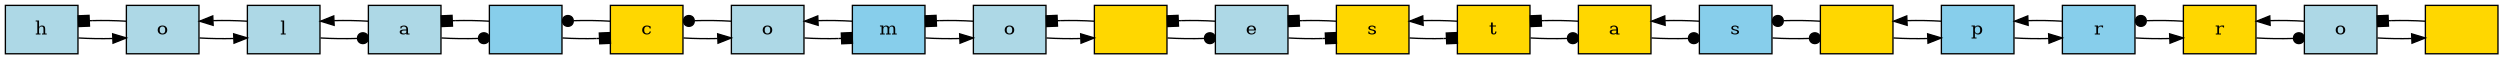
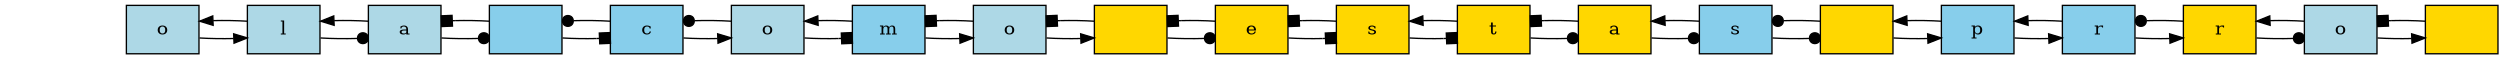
(42, 30) -> none
(647, 30) -> (647, 30)
(1252, 30) -> (1252, 30)
